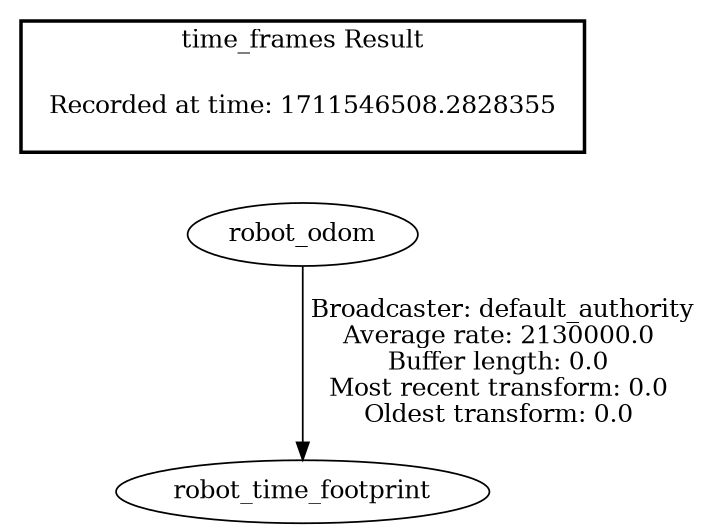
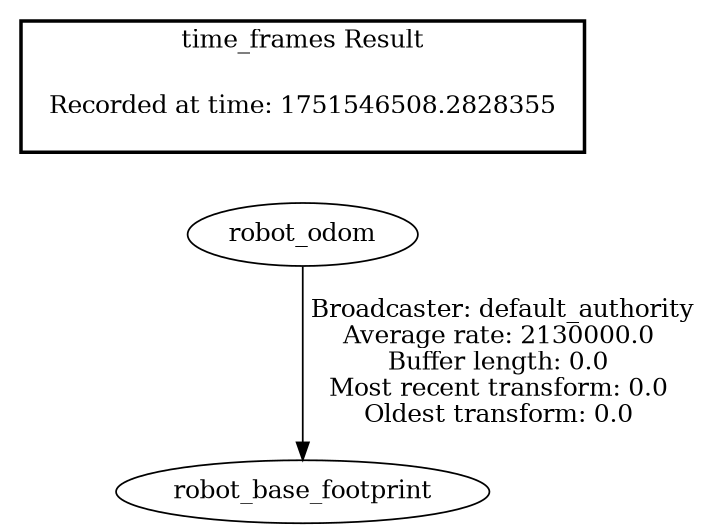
(303, 107) -> (303, 107)
(303, 492) -> (303, 492)
